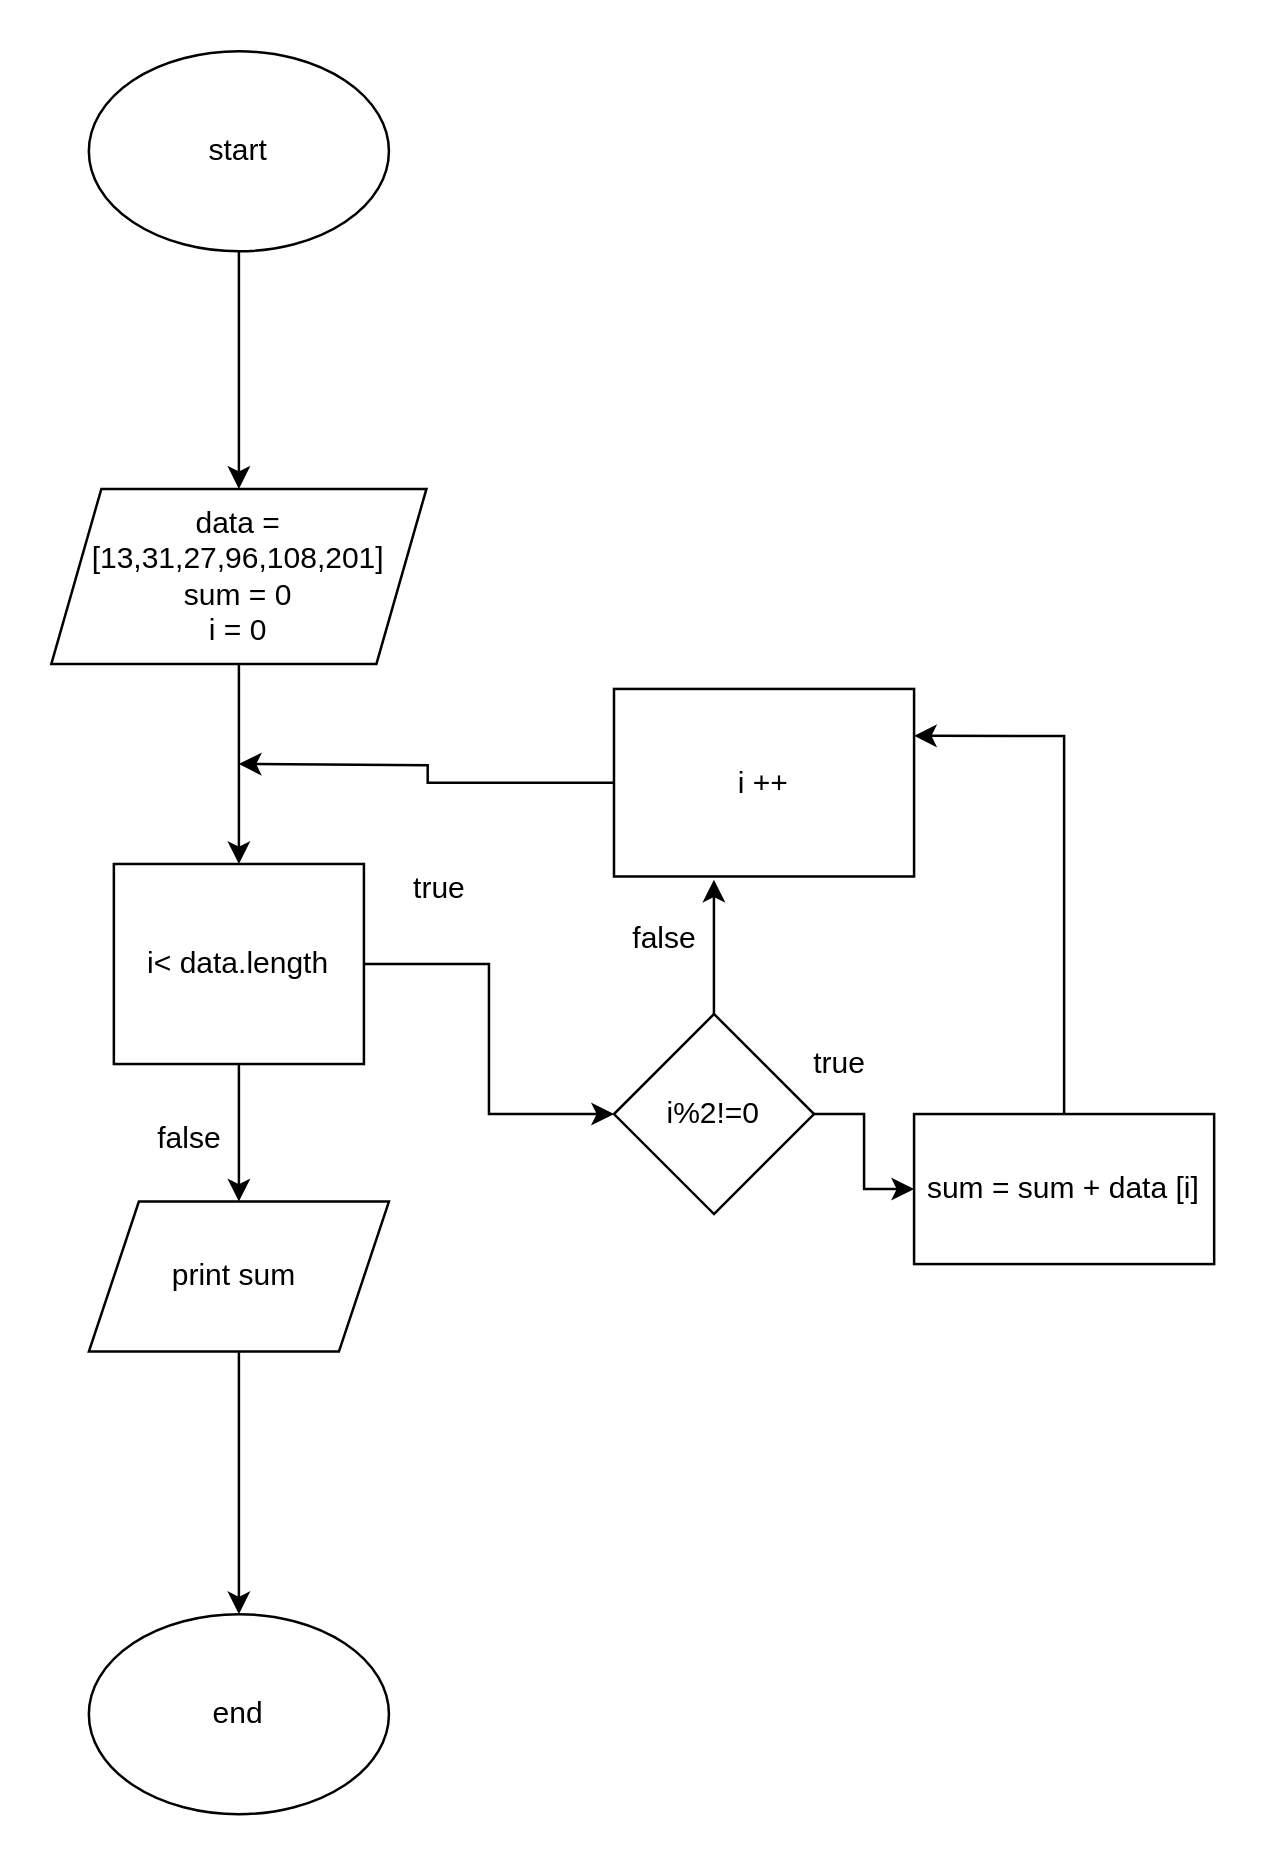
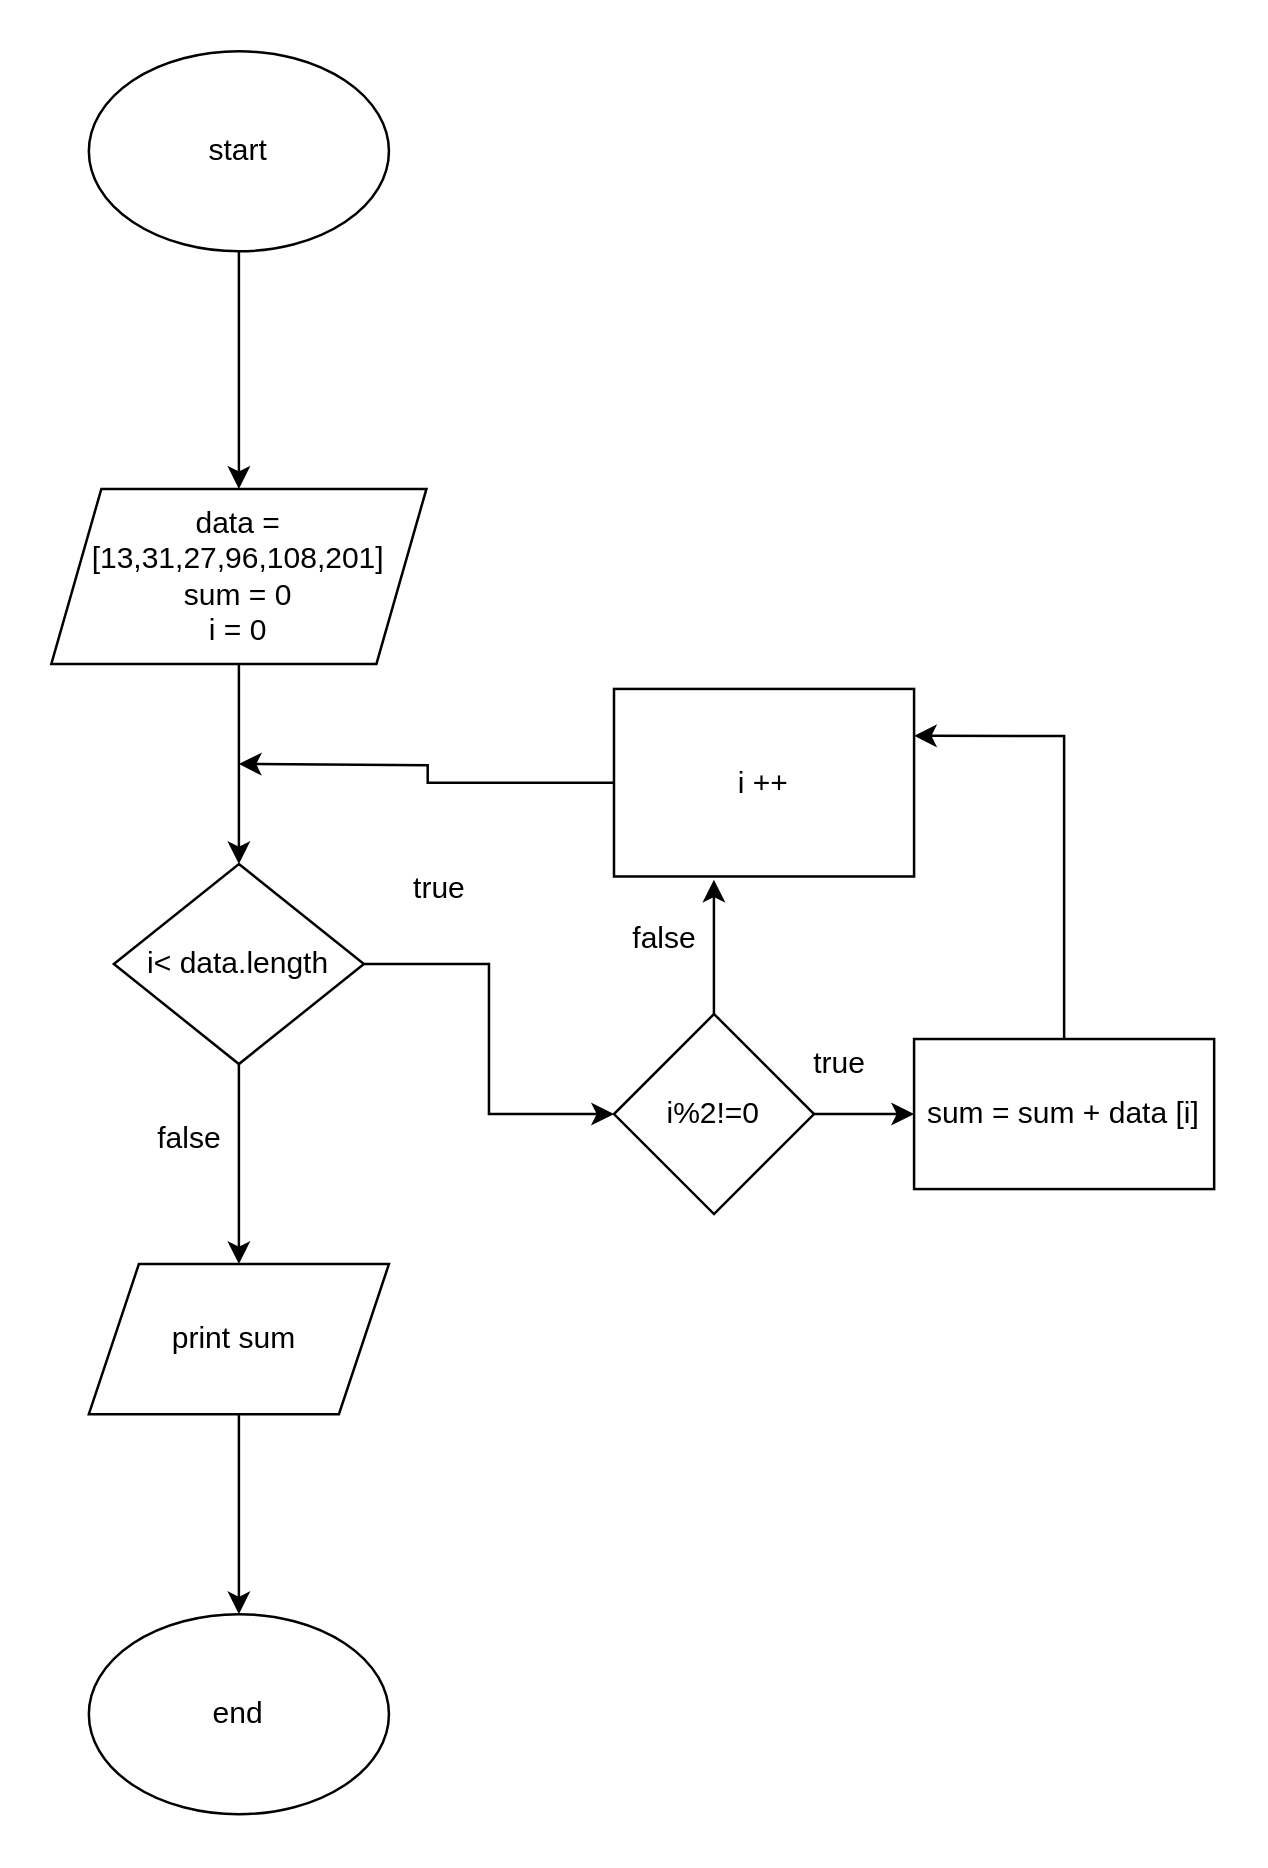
(239, 964) -> (239, 964)
(1064, 1189) -> (1064, 1114)
(239, 1276) -> (239, 1339)
